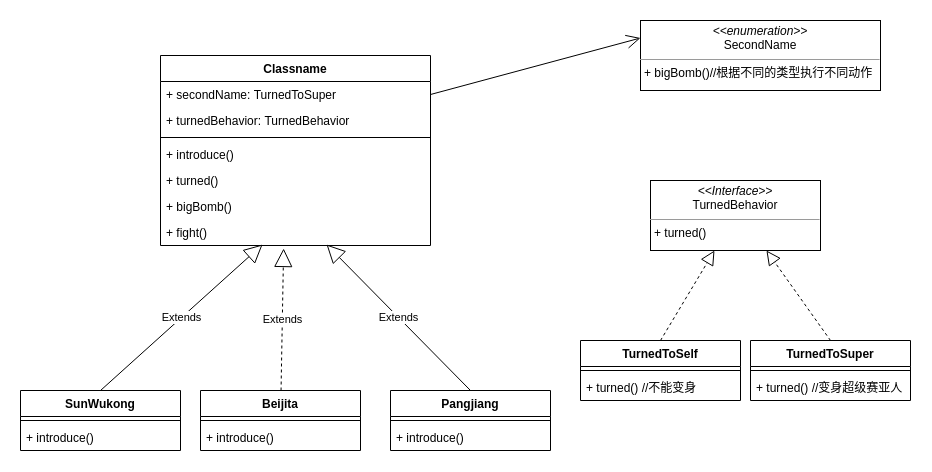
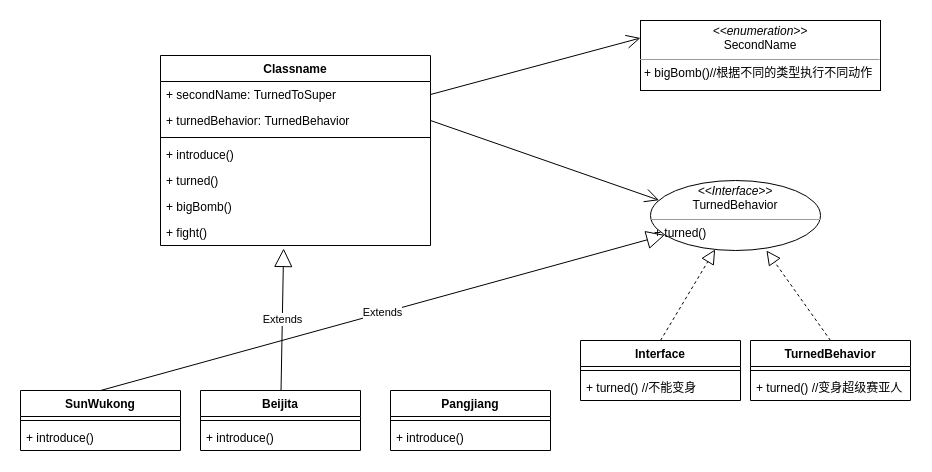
none -> (544, 160)
(736, 216) -> (736, 216)
(175, 324) -> (373, 315)
(405, 324) -> none
(660, 354) -> (660, 354)
(830, 354) -> (830, 354)
(282, 356) -> (282, 356)
